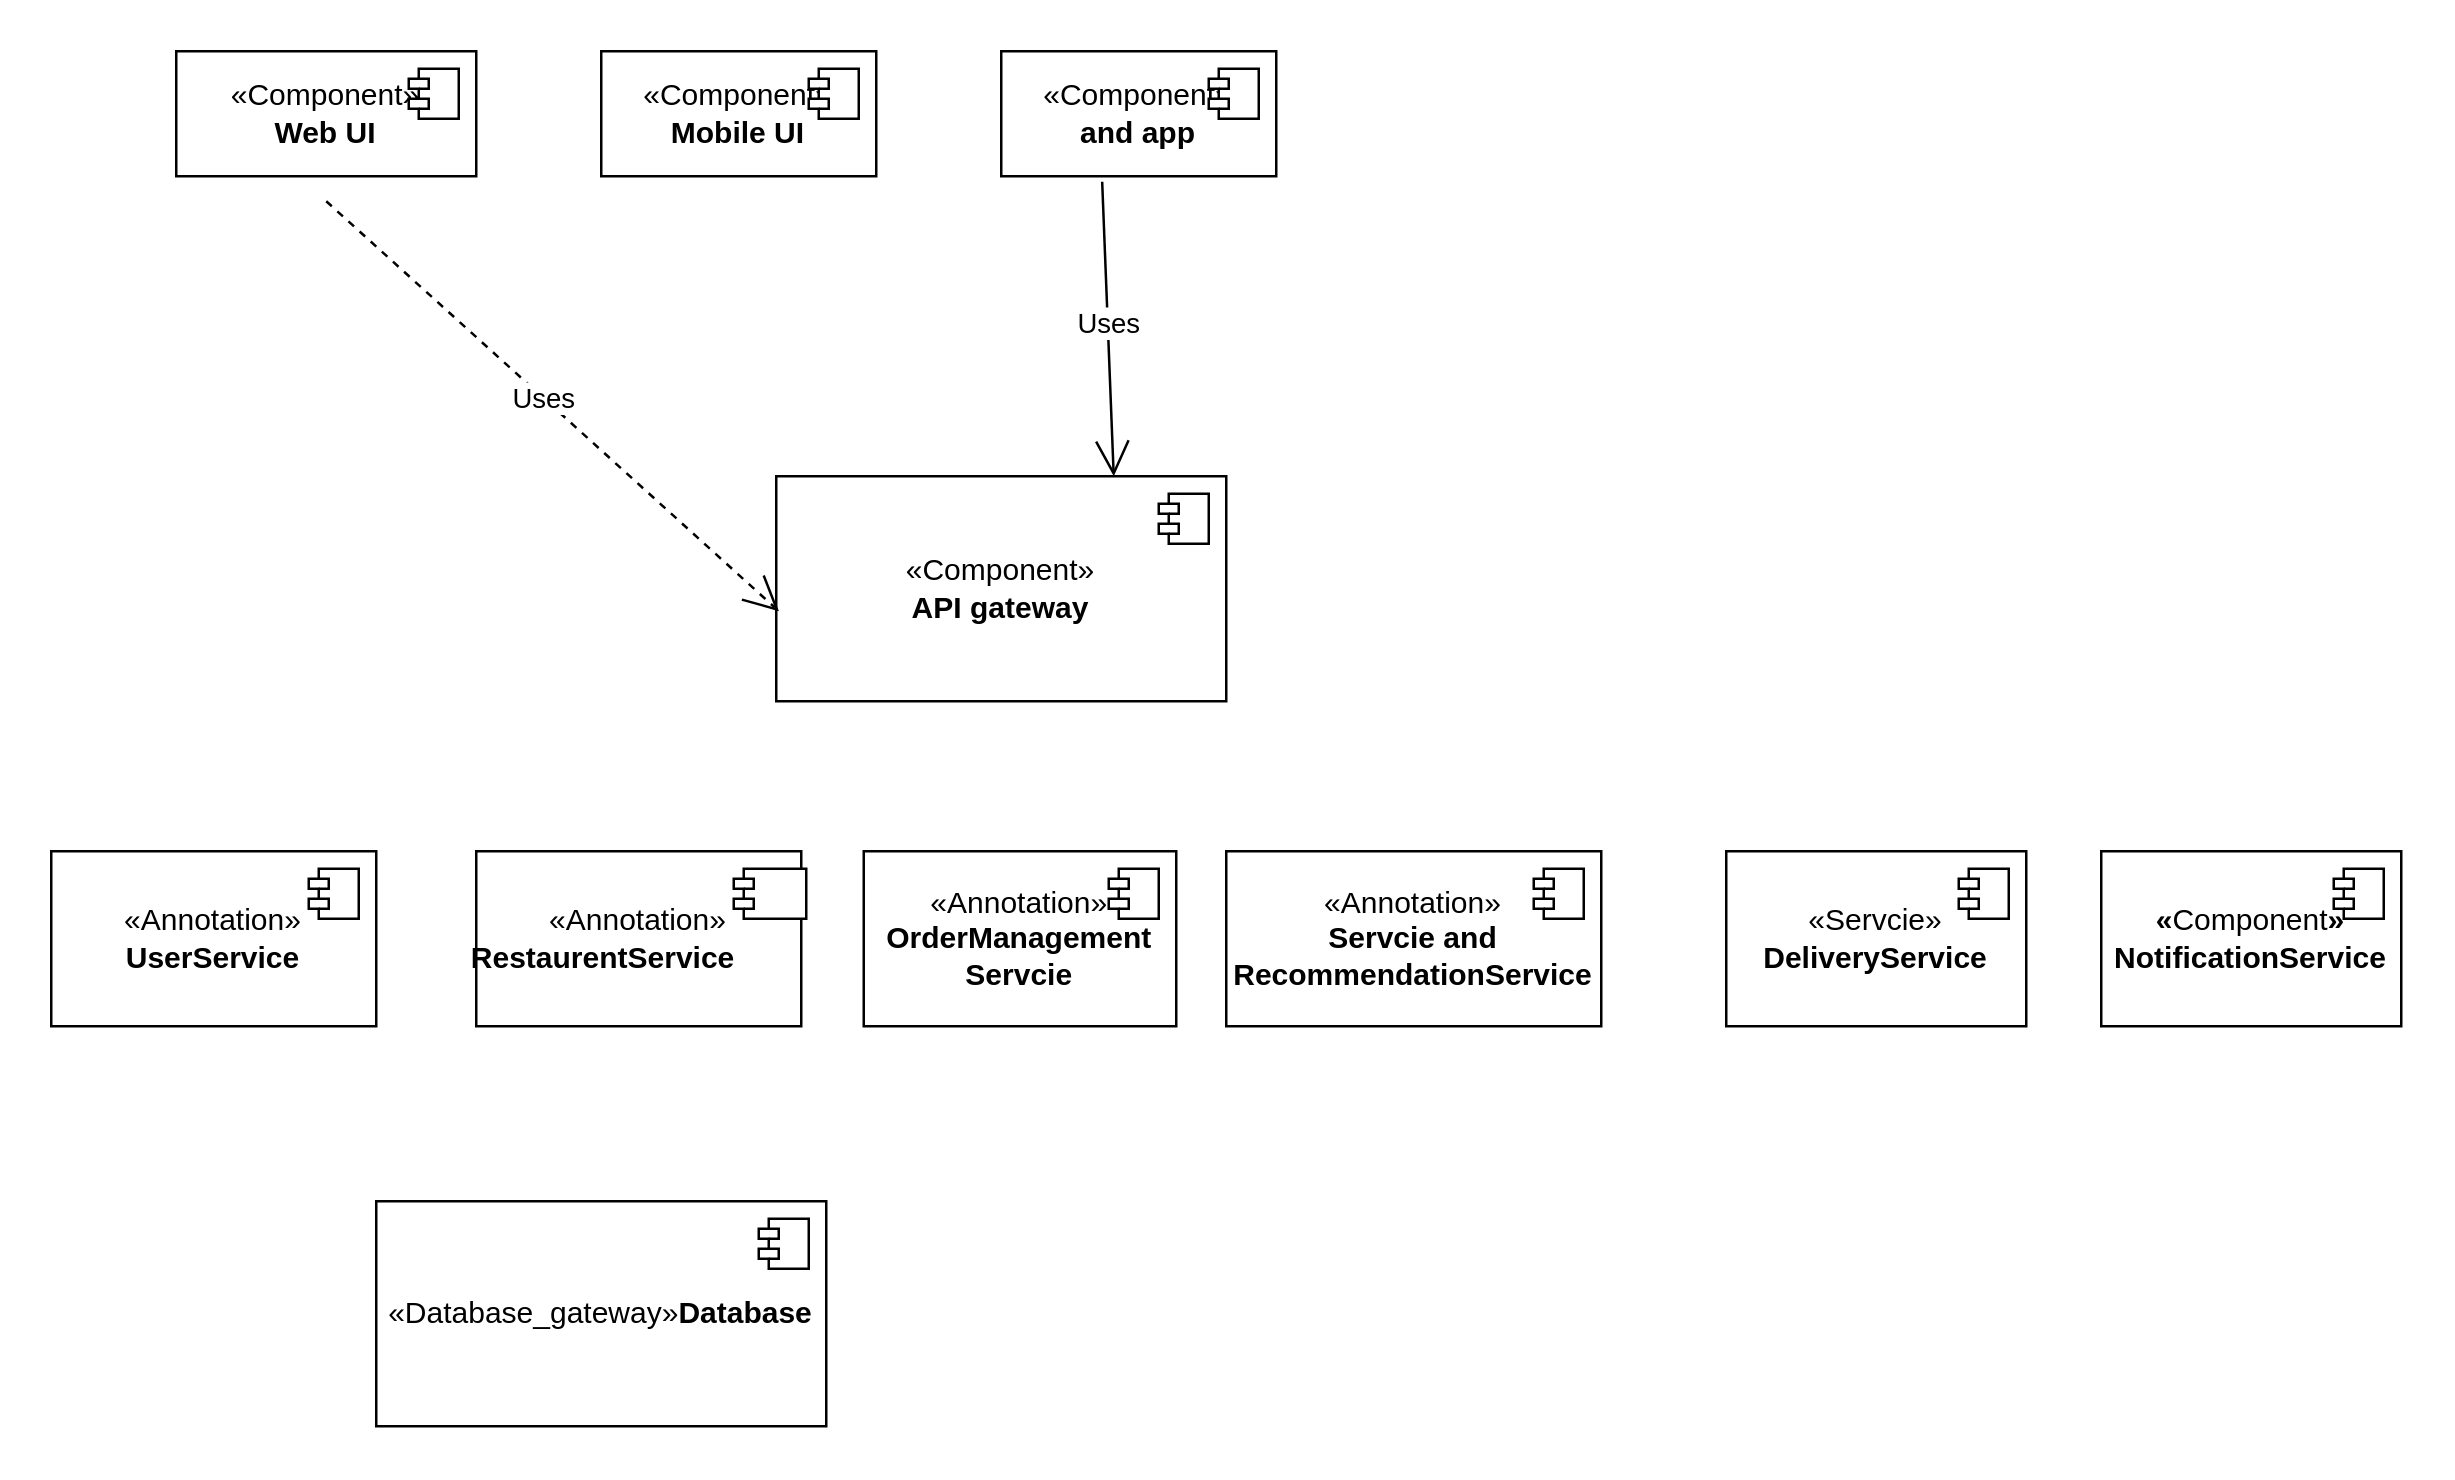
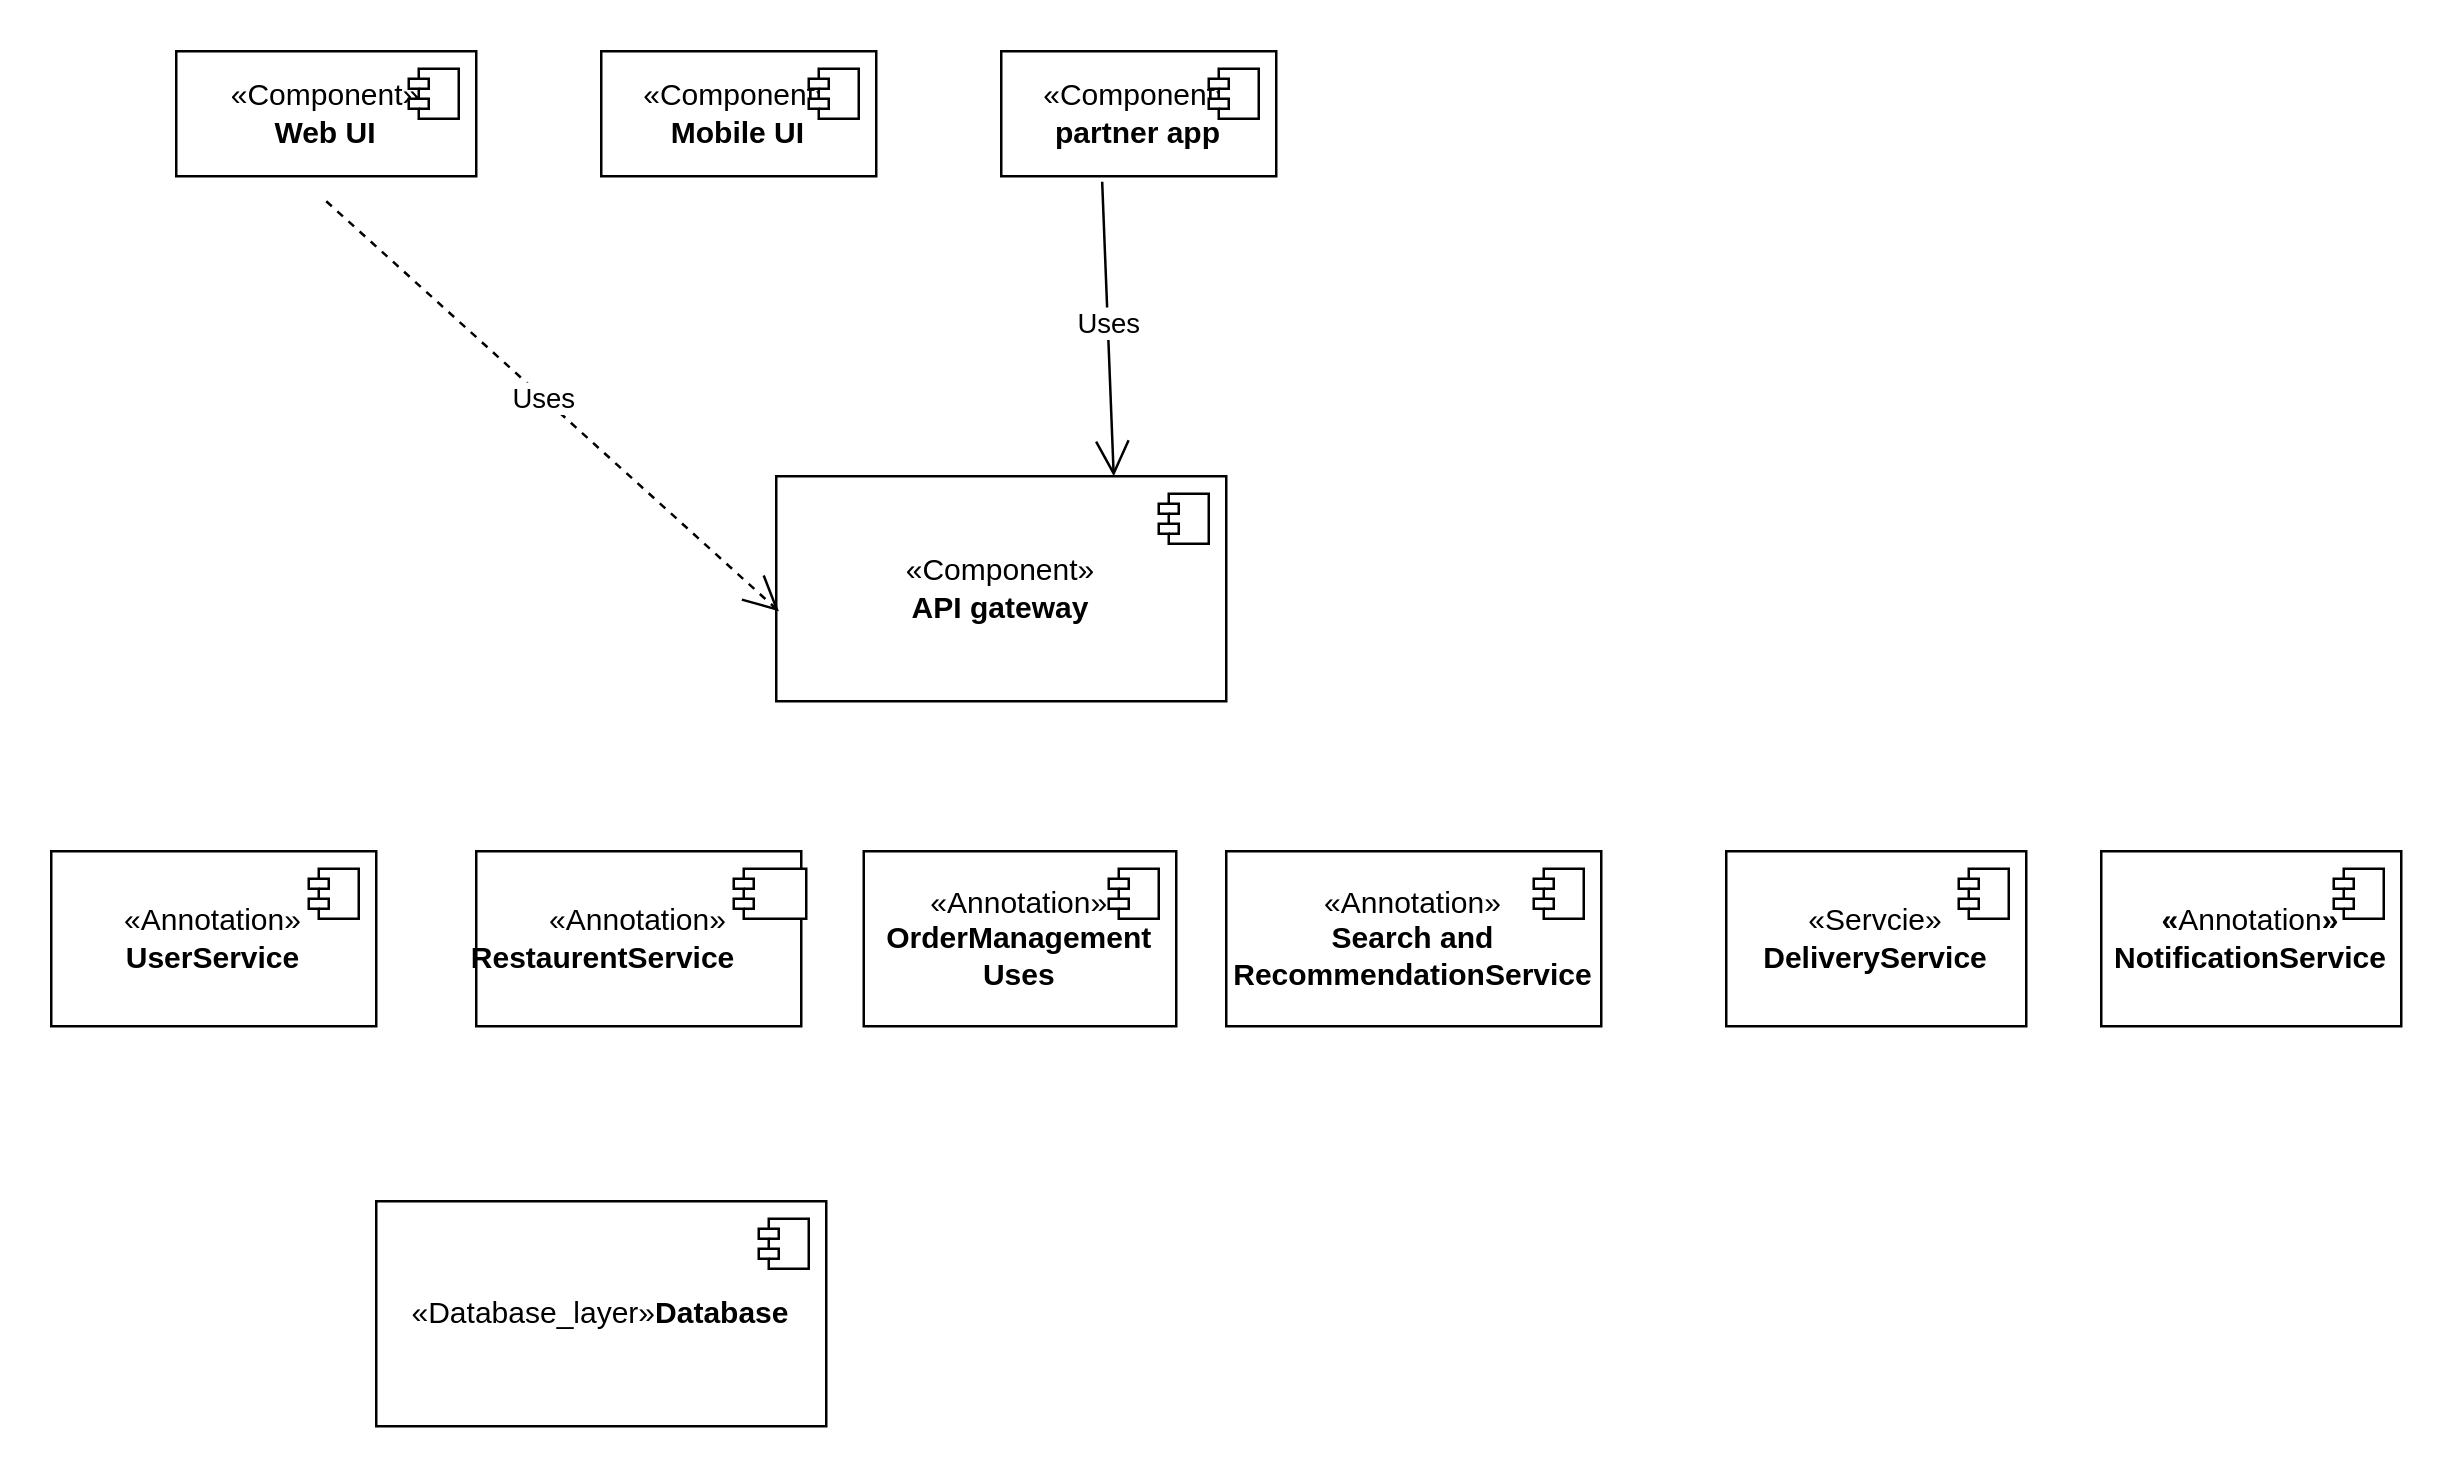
(1139, 114) -> (1139, 114)
(1020, 939) -> (1020, 939)
(1414, 939) -> (1414, 939)
(2251, 939) -> (2251, 939)
(601, 1314) -> (601, 1314)
